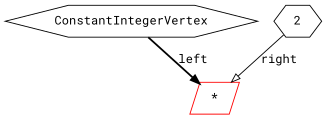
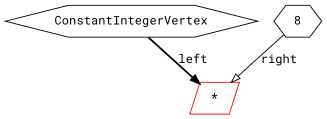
(298, 21) -> (298, 21)
